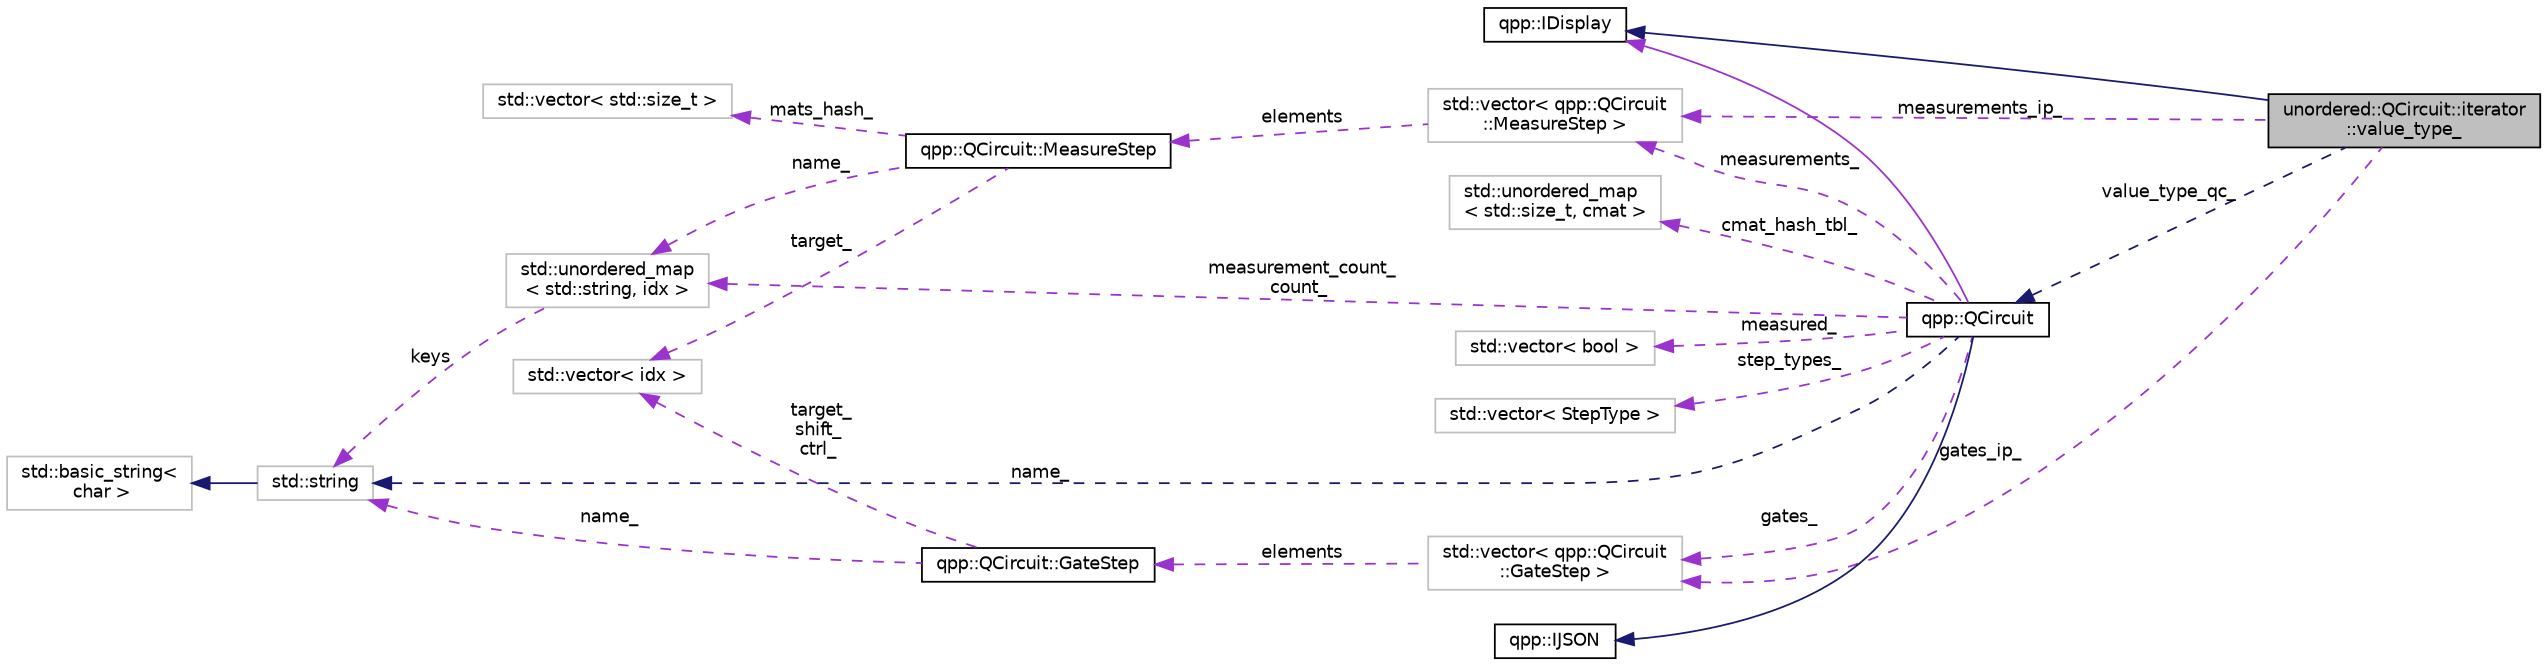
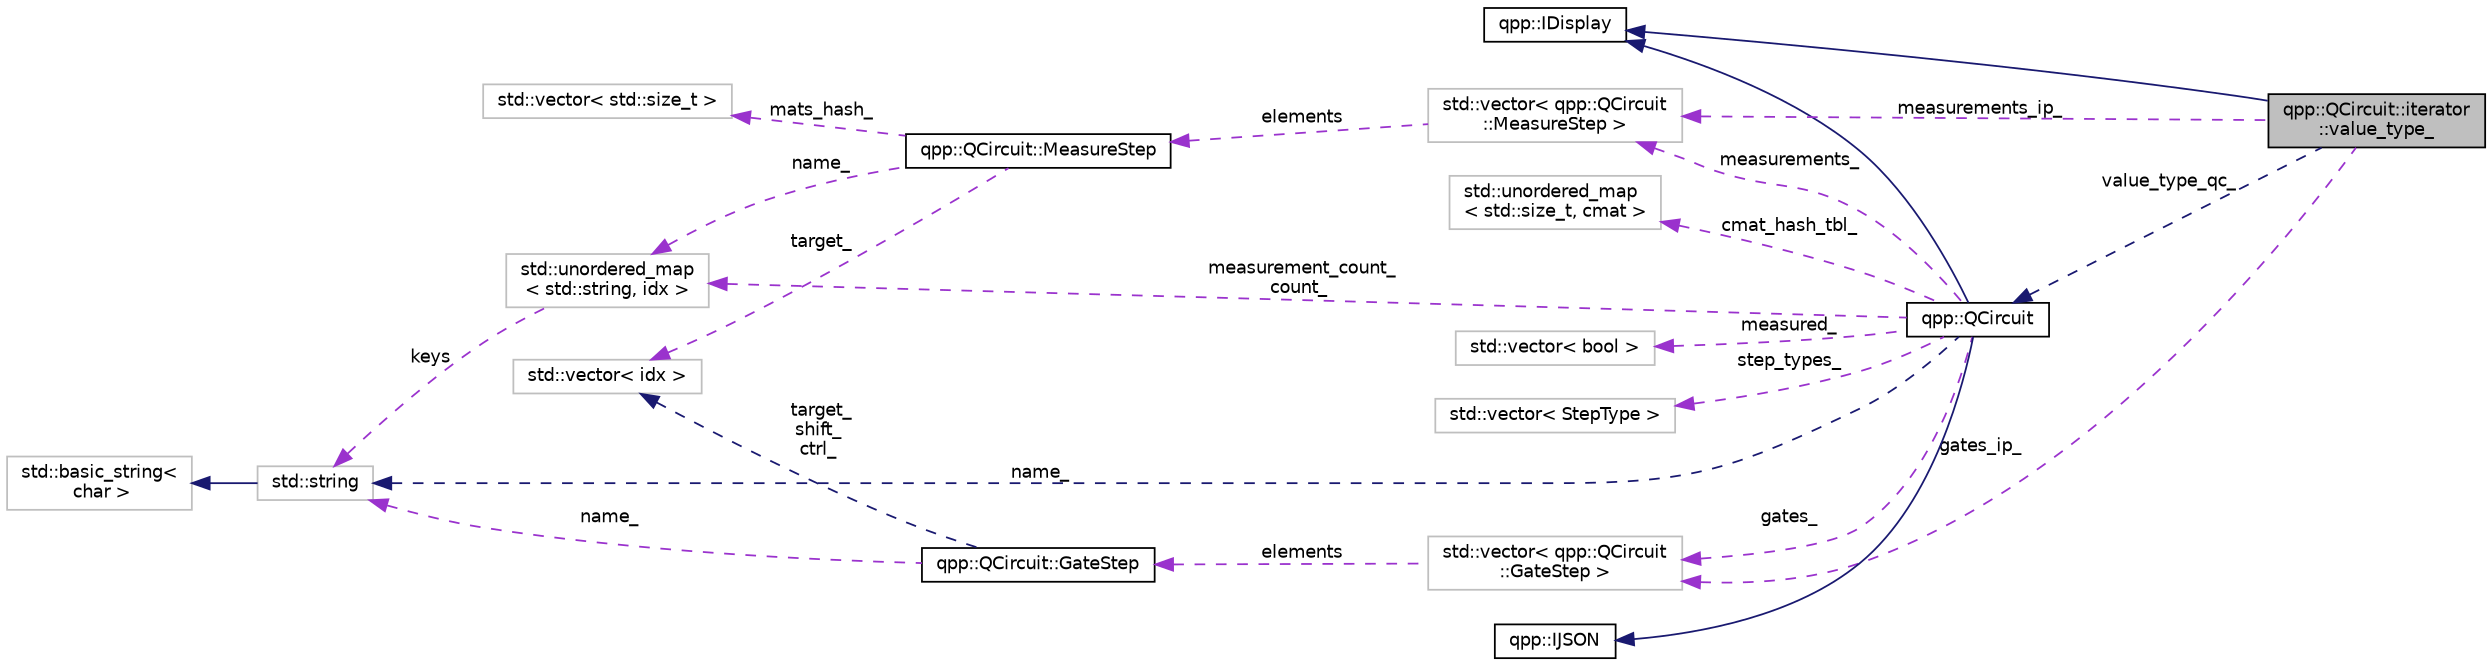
(2404, 121) -> (2377, 121)
(1838, 135) -> (1838, 135)
(791, 471) -> (791, 471)
